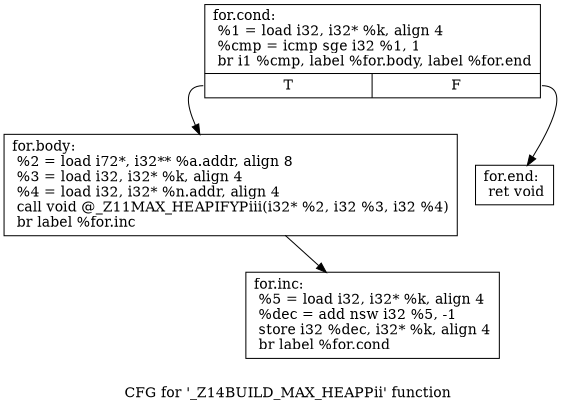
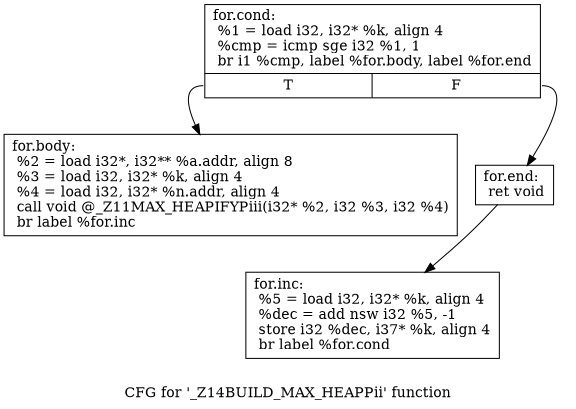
(153, 162) -> (153, 162)
(302, 250) -> (466, 236)
(373, 330) -> (373, 330)
